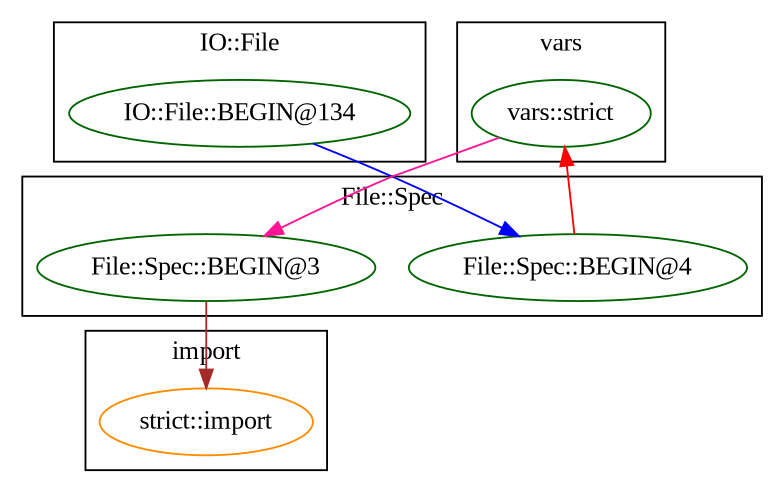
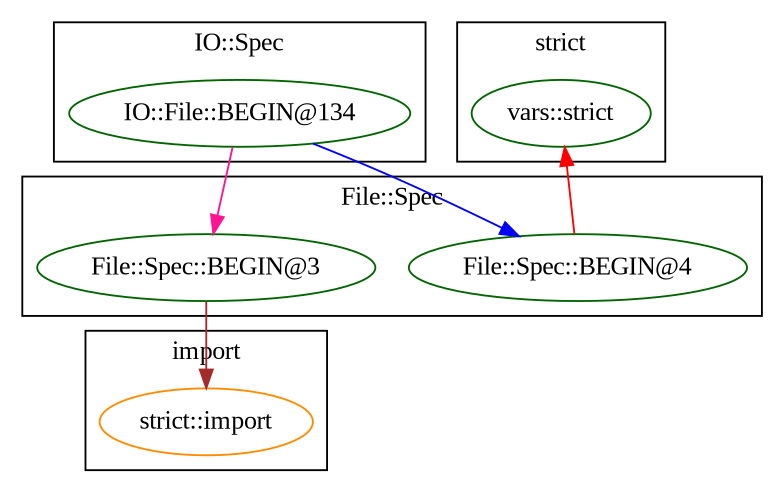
(240, 44) -> (240, 44)
(561, 44) -> (561, 44)
(361, 190) -> (224, 188)
